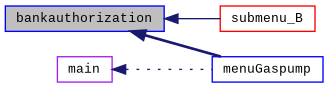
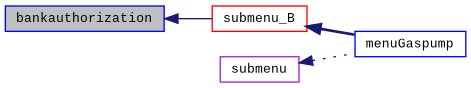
(183, 46) -> (338, 32)
(85, 69) -> (260, 69)
